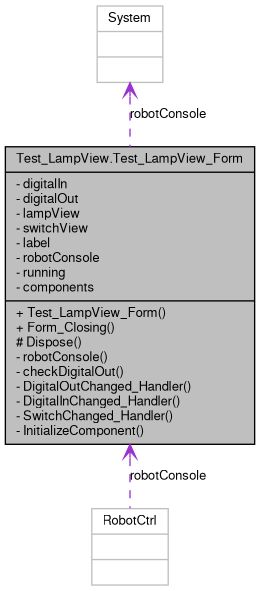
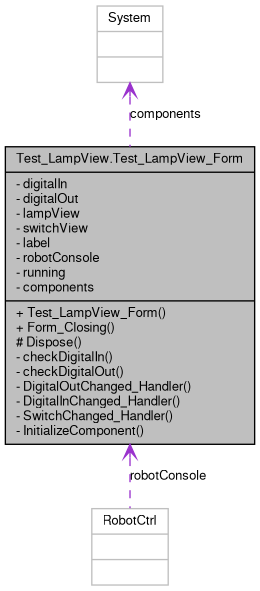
(169, 115) -> (166, 115)
(62, 357) -> (65, 357)
